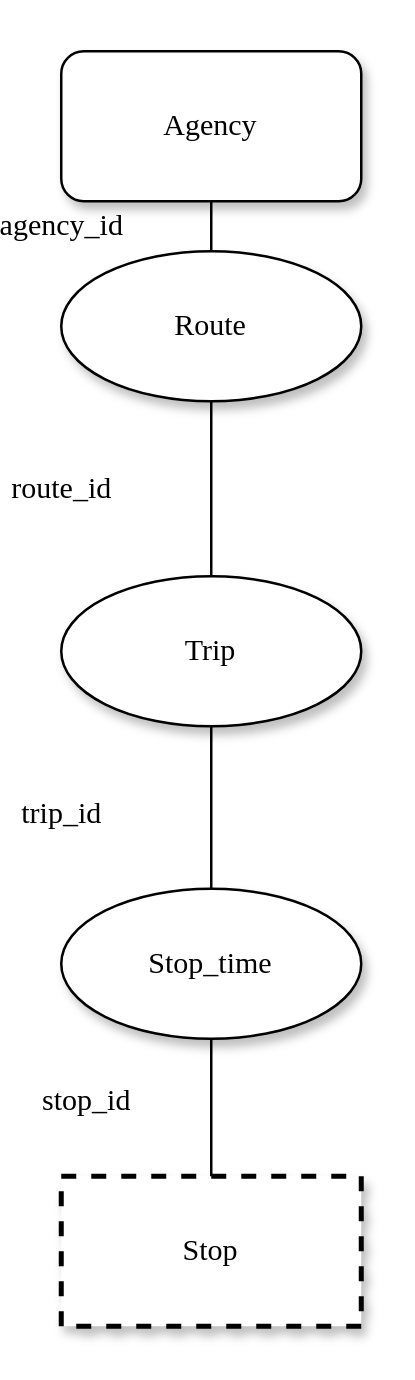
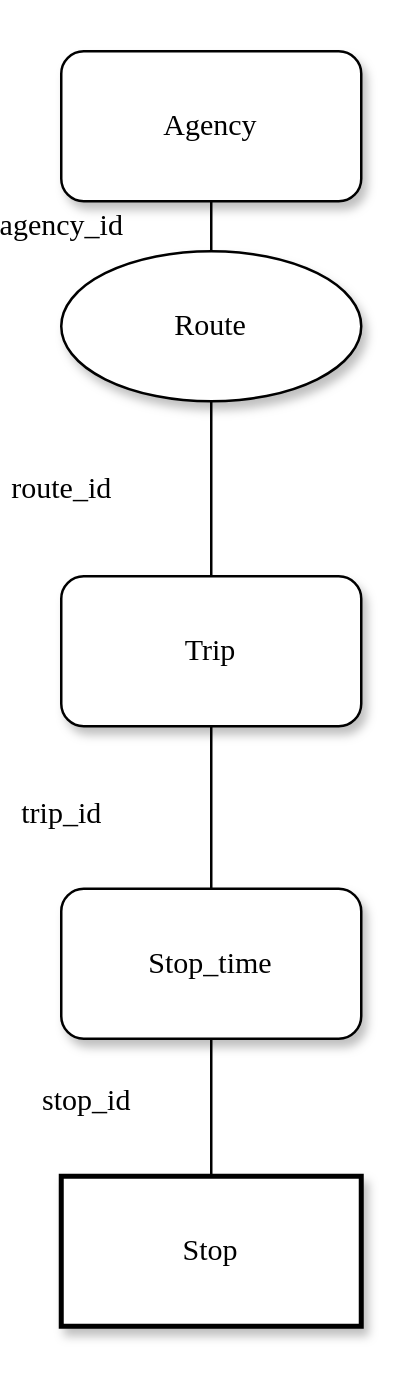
(211, 651) -> (211, 651)
(211, 964) -> (211, 964)
(211, 1251) -> (211, 1251)
